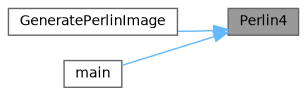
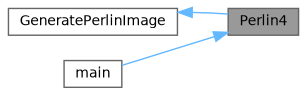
(196, 31) -> (210, 13)
